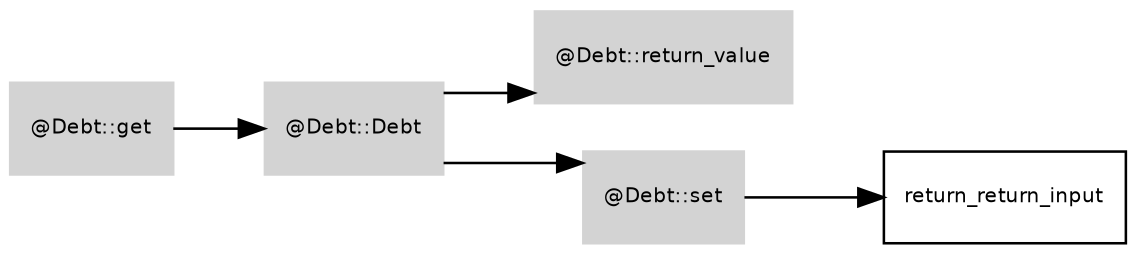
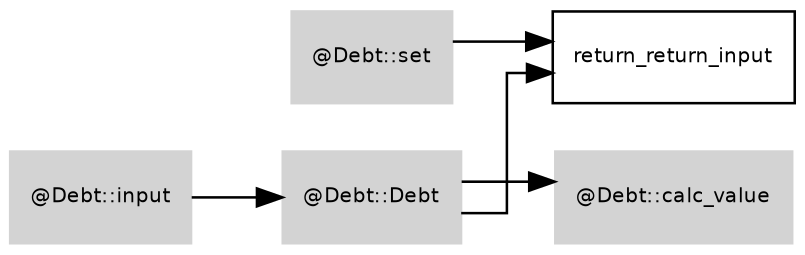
(664, 57) -> (674, 197)
(92, 129) -> (101, 197)
(500, 163) -> (507, 156)
